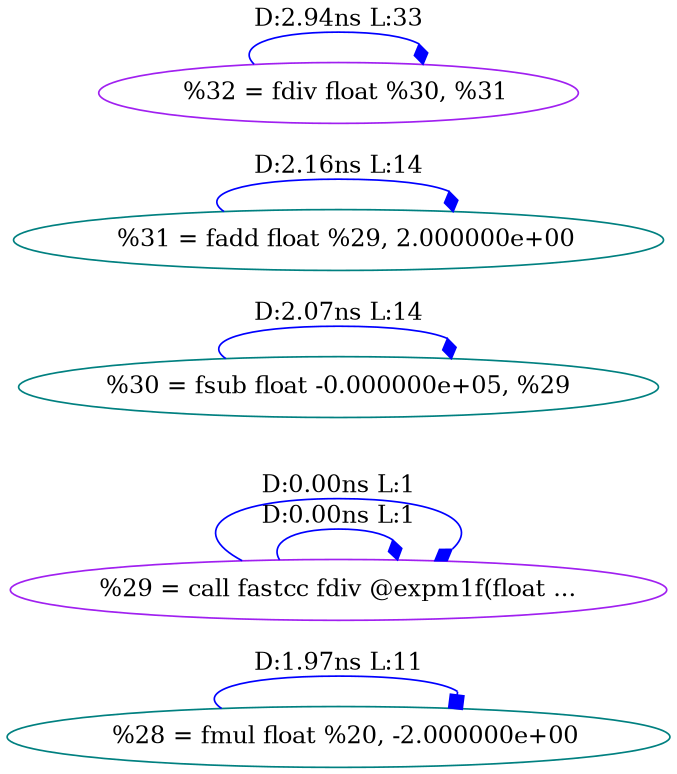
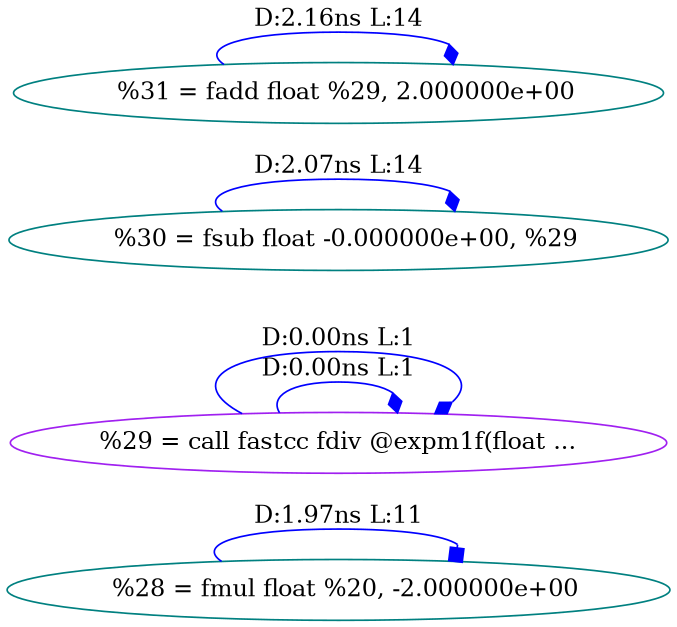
(339, 93) -> none
(339, 387) -> (339, 240)
